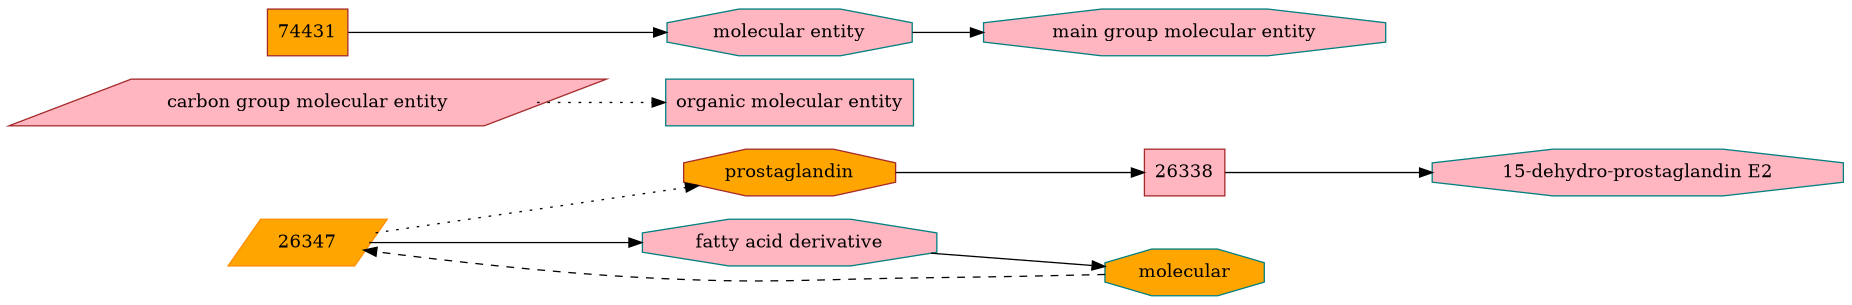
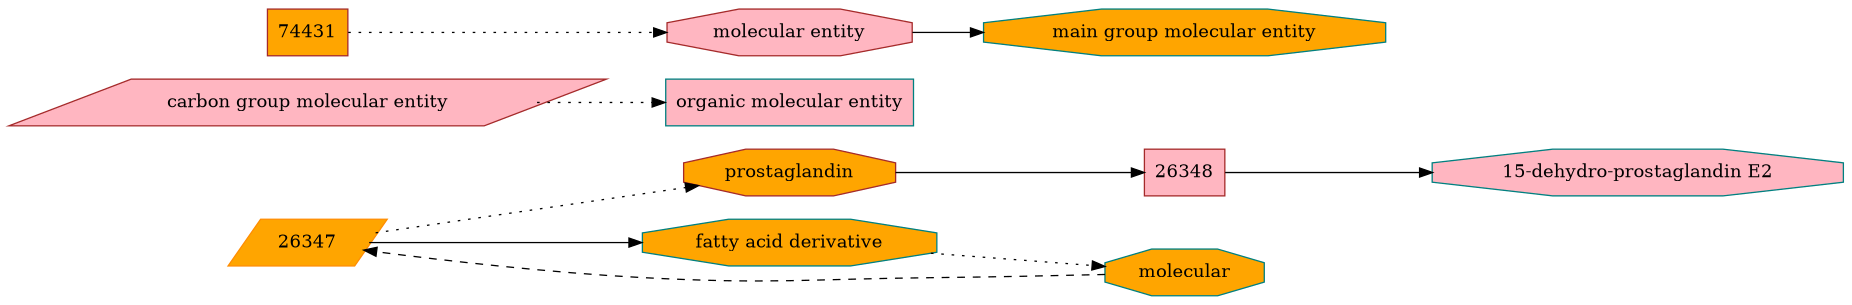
(501, 32) -> (501, 32)
(790, 32) -> (790, 32)
(1185, 32) -> (1185, 32)
(1185, 173) -> (1185, 173)
(790, 243) -> (790, 243)
(1011, 259) -> (1011, 259)
